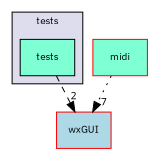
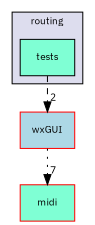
(47, 22) -> (47, 22)
(104, 89) -> (47, 162)
